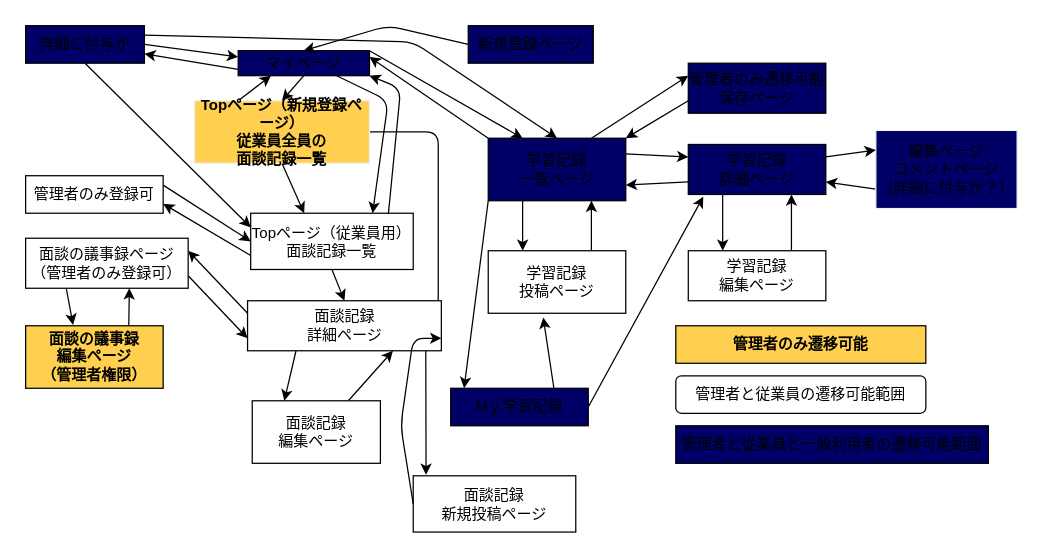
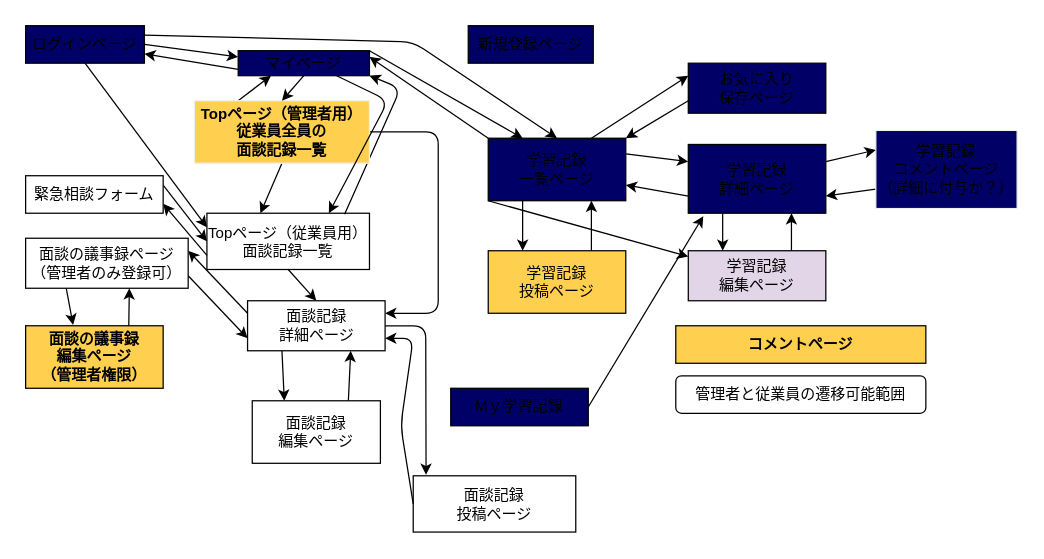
(409, 31) -> none
(85, 44) -> (85, 44)
(757, 88) -> (757, 88)
(282, 132) -> (282, 132)
(757, 169) -> (757, 179)
(946, 169) -> (946, 169)
(94, 194) -> (94, 194)
(332, 241) -> (288, 241)
(757, 276) -> (757, 276)
(557, 282) -> (557, 282)
(477, 290) -> (582, 227)
(344, 326) -> (316, 326)
(801, 344) -> (801, 344)
(549, 357) -> none
(832, 444) -> none
(494, 504) -> (494, 504)
